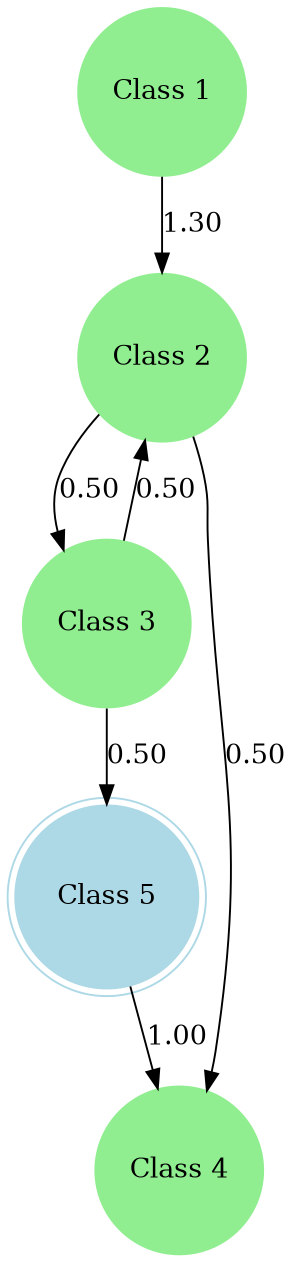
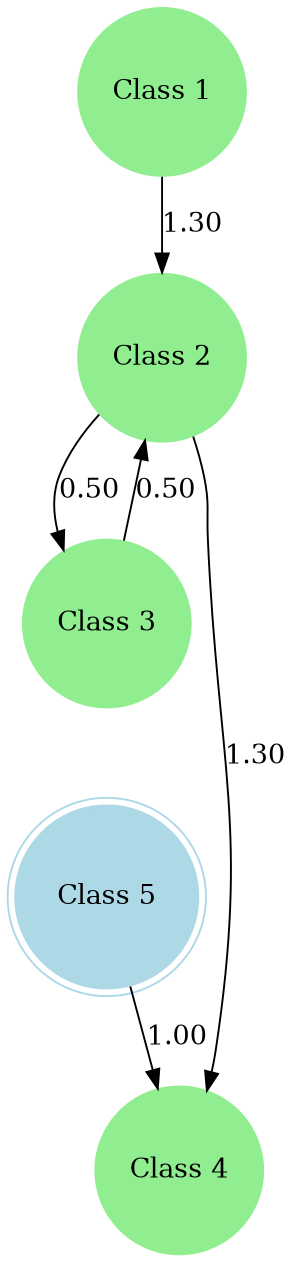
(107, 747) -> none
(256, 756) -> (256, 756)
